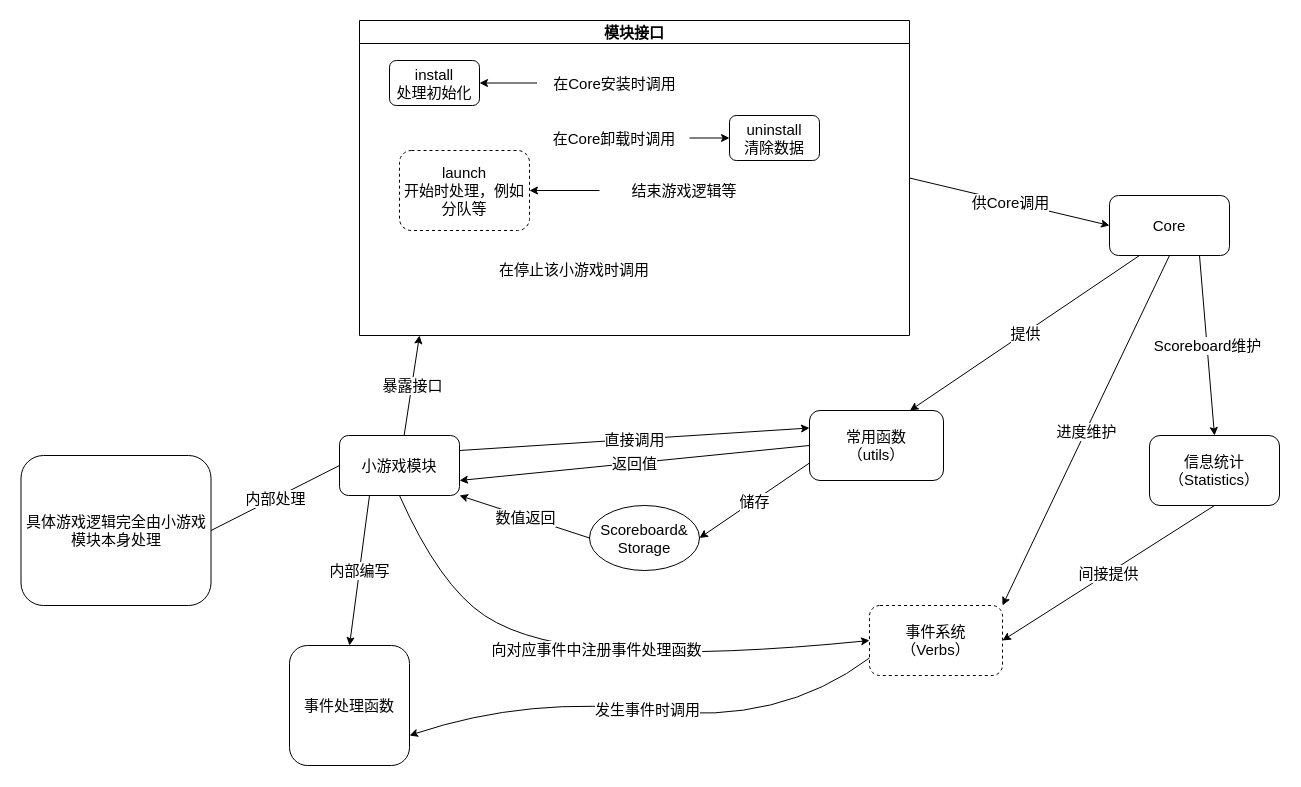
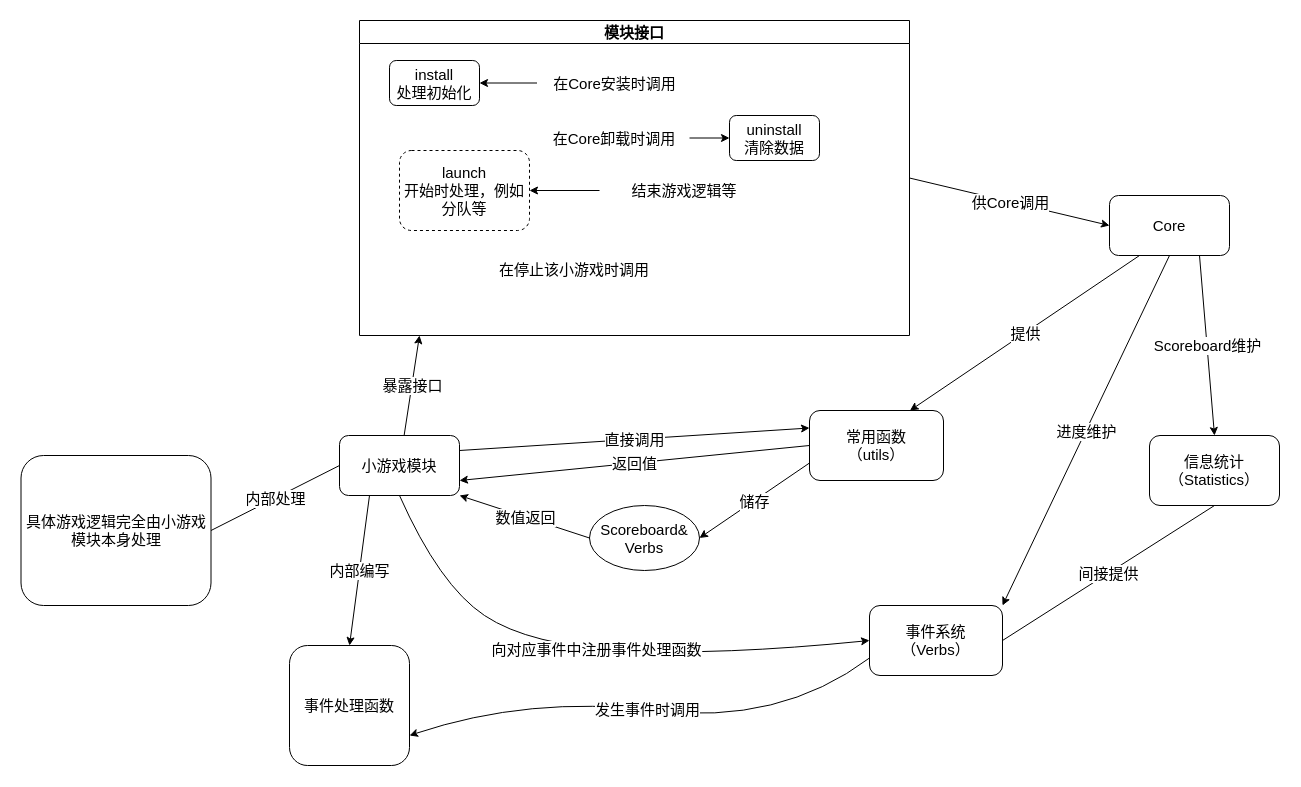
(645, 539) -> (645, 539)
(1010, 636) -> (1007, 638)
(936, 641) -> (936, 641)
